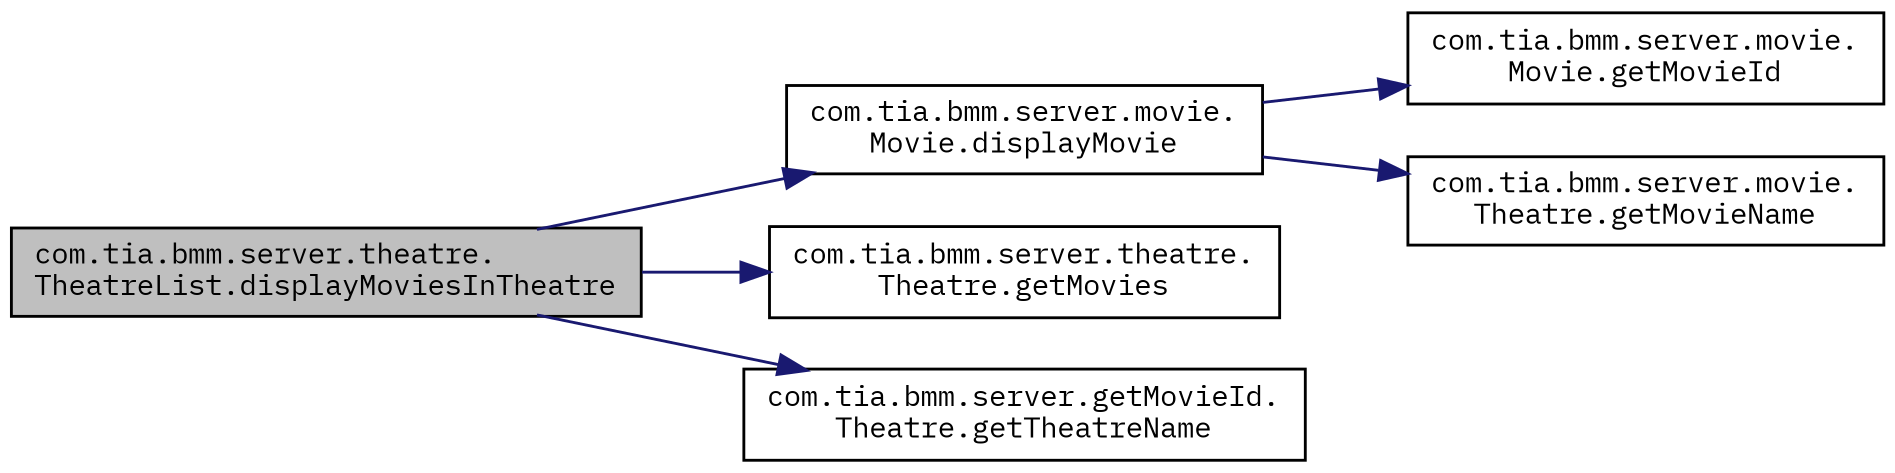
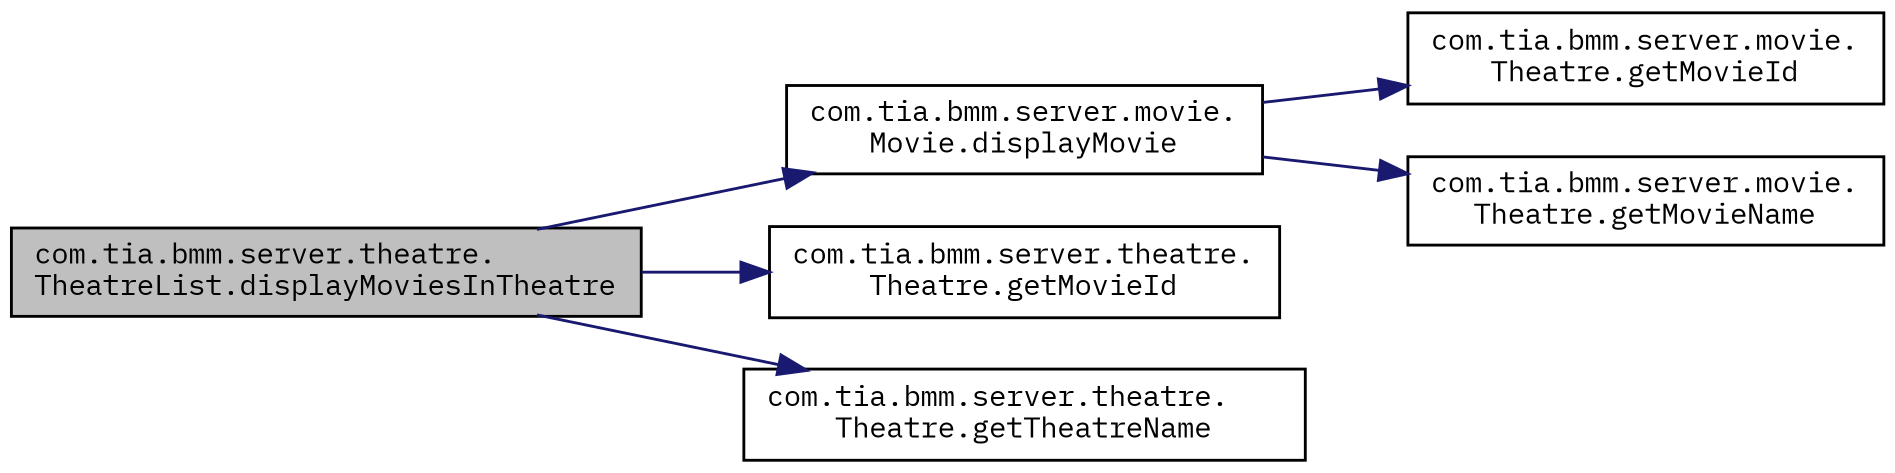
(1646, 58) -> (1646, 58)
(1025, 272) -> (1025, 272)
(1025, 415) -> (1025, 415)
